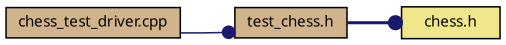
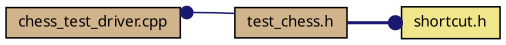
(451, 23) -> (451, 23)
(201, 33) -> (214, 13)
